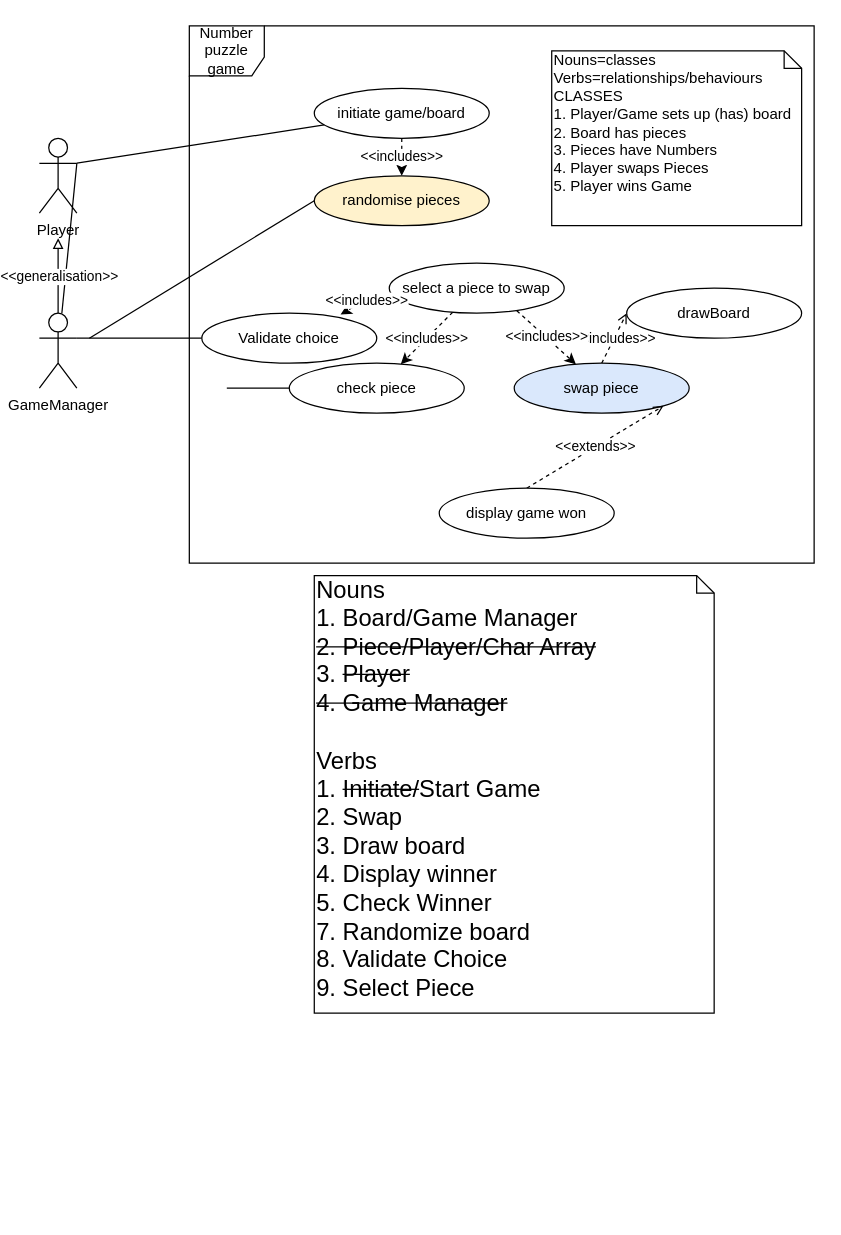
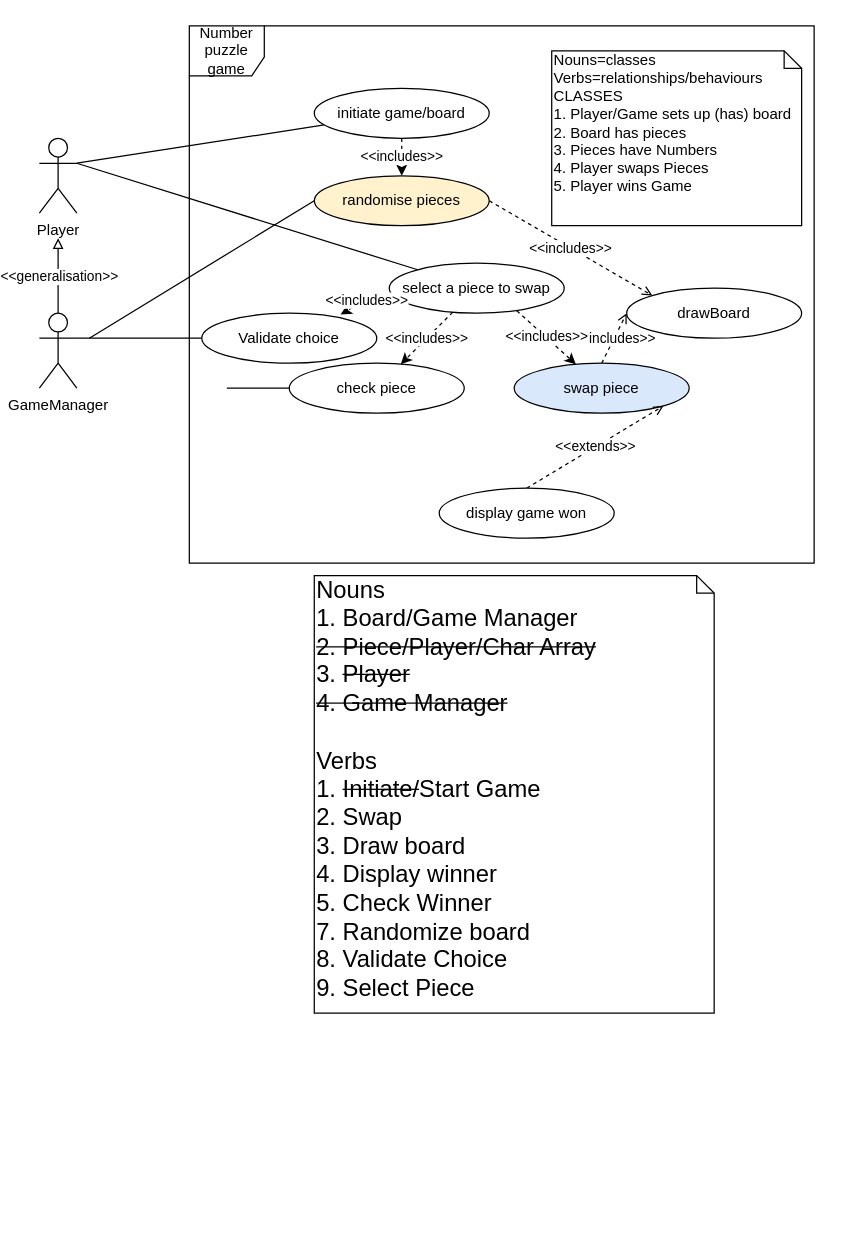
(71, 219) -> (175, 194)
none -> (569, 247)
